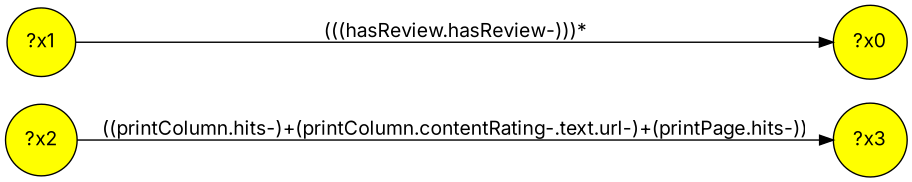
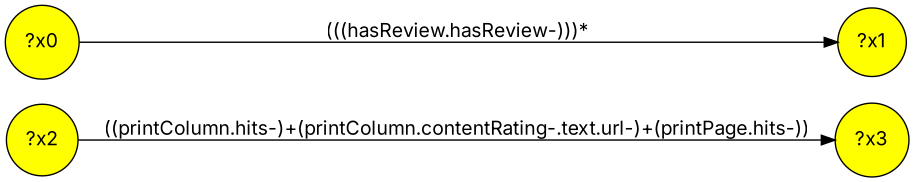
(447, 42) -> (452, 42)
